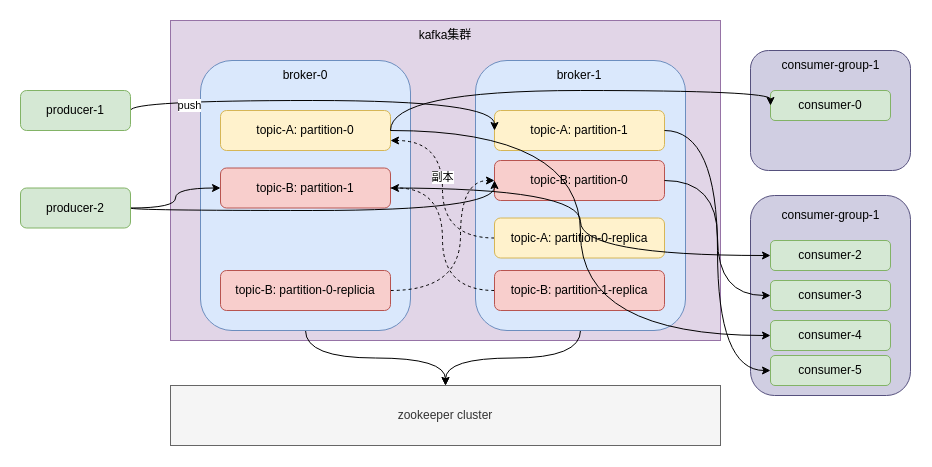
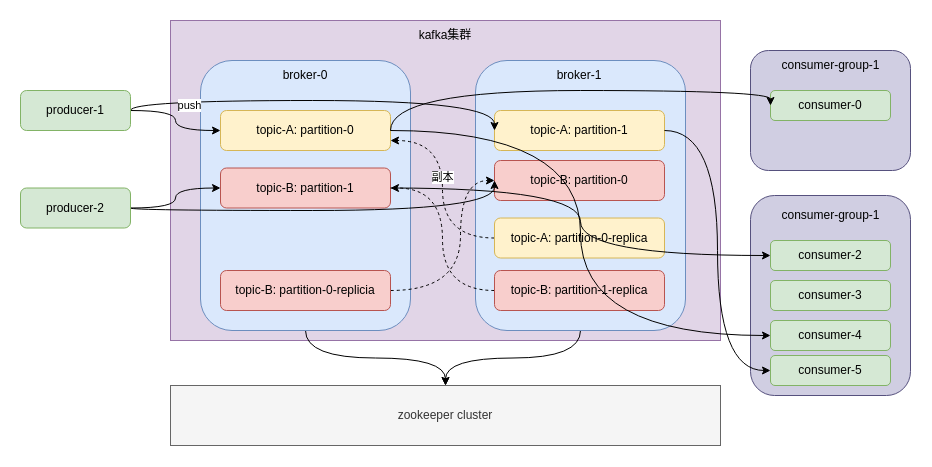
none -> (174, 118)
(732, 284) -> none
